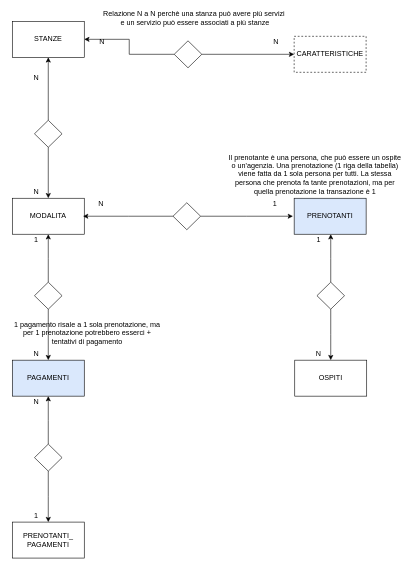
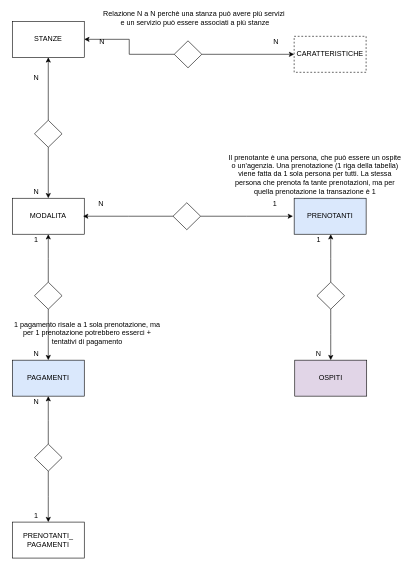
(331, 378) -> (331, 378)
